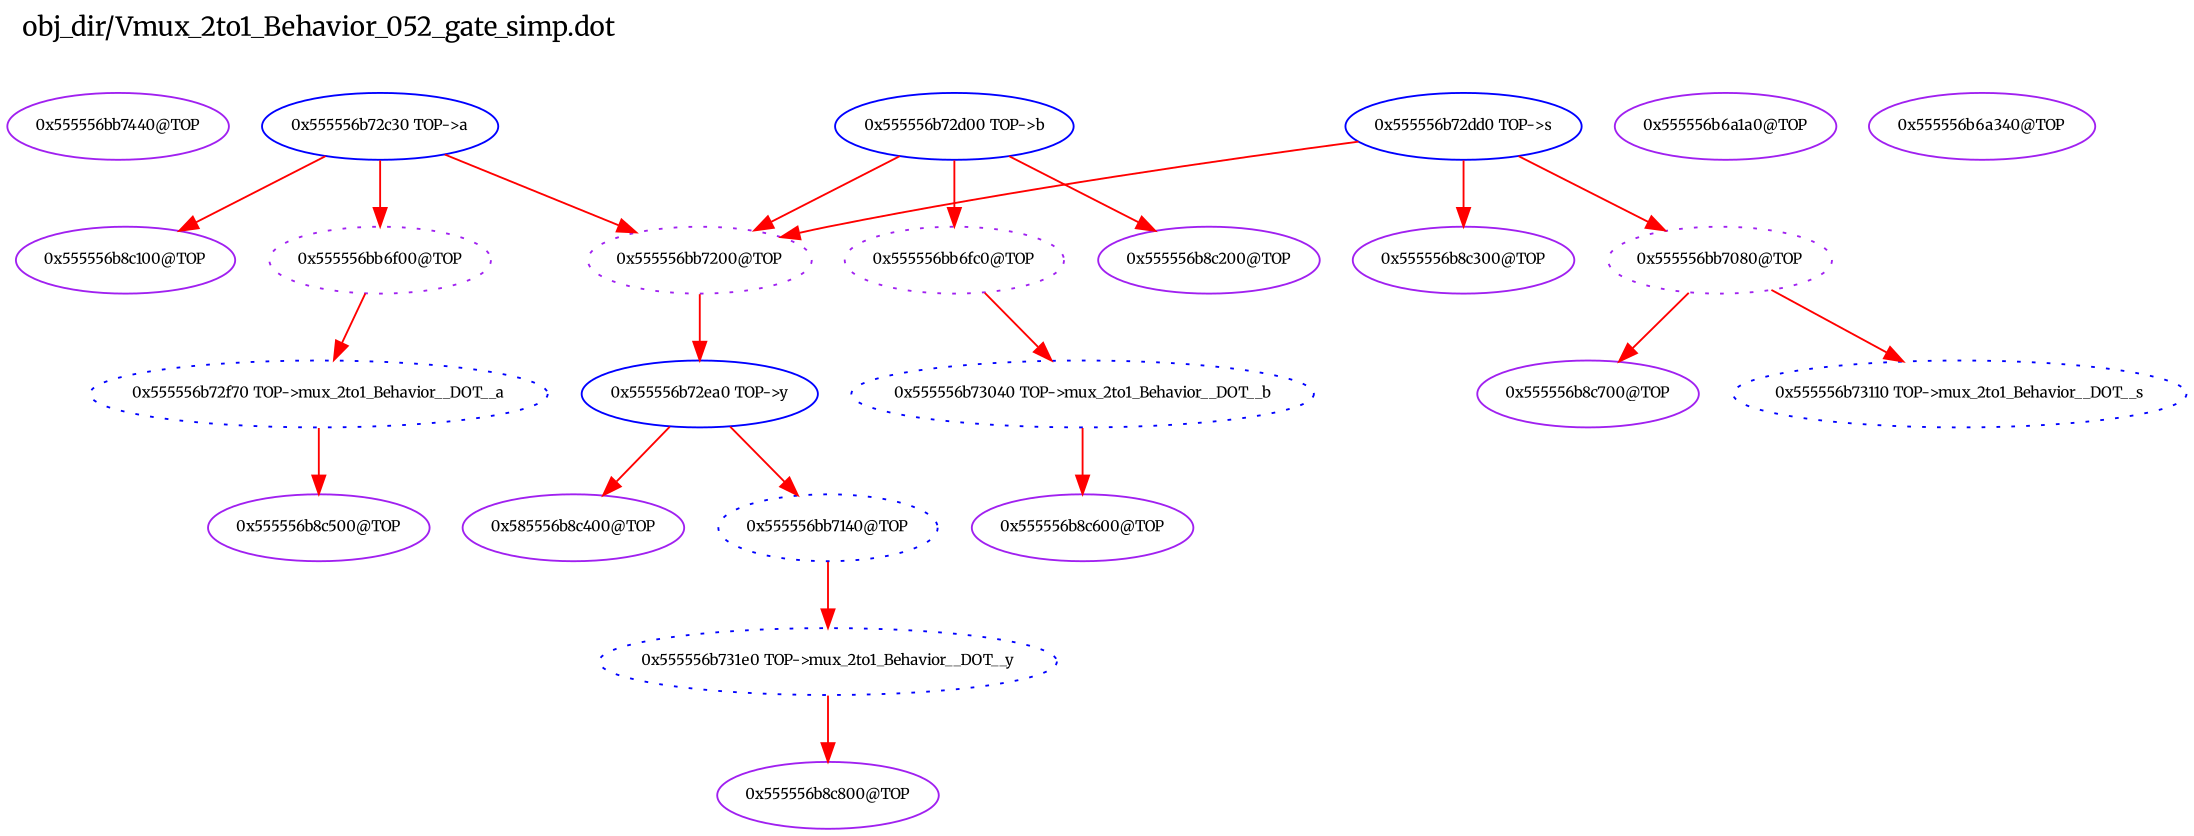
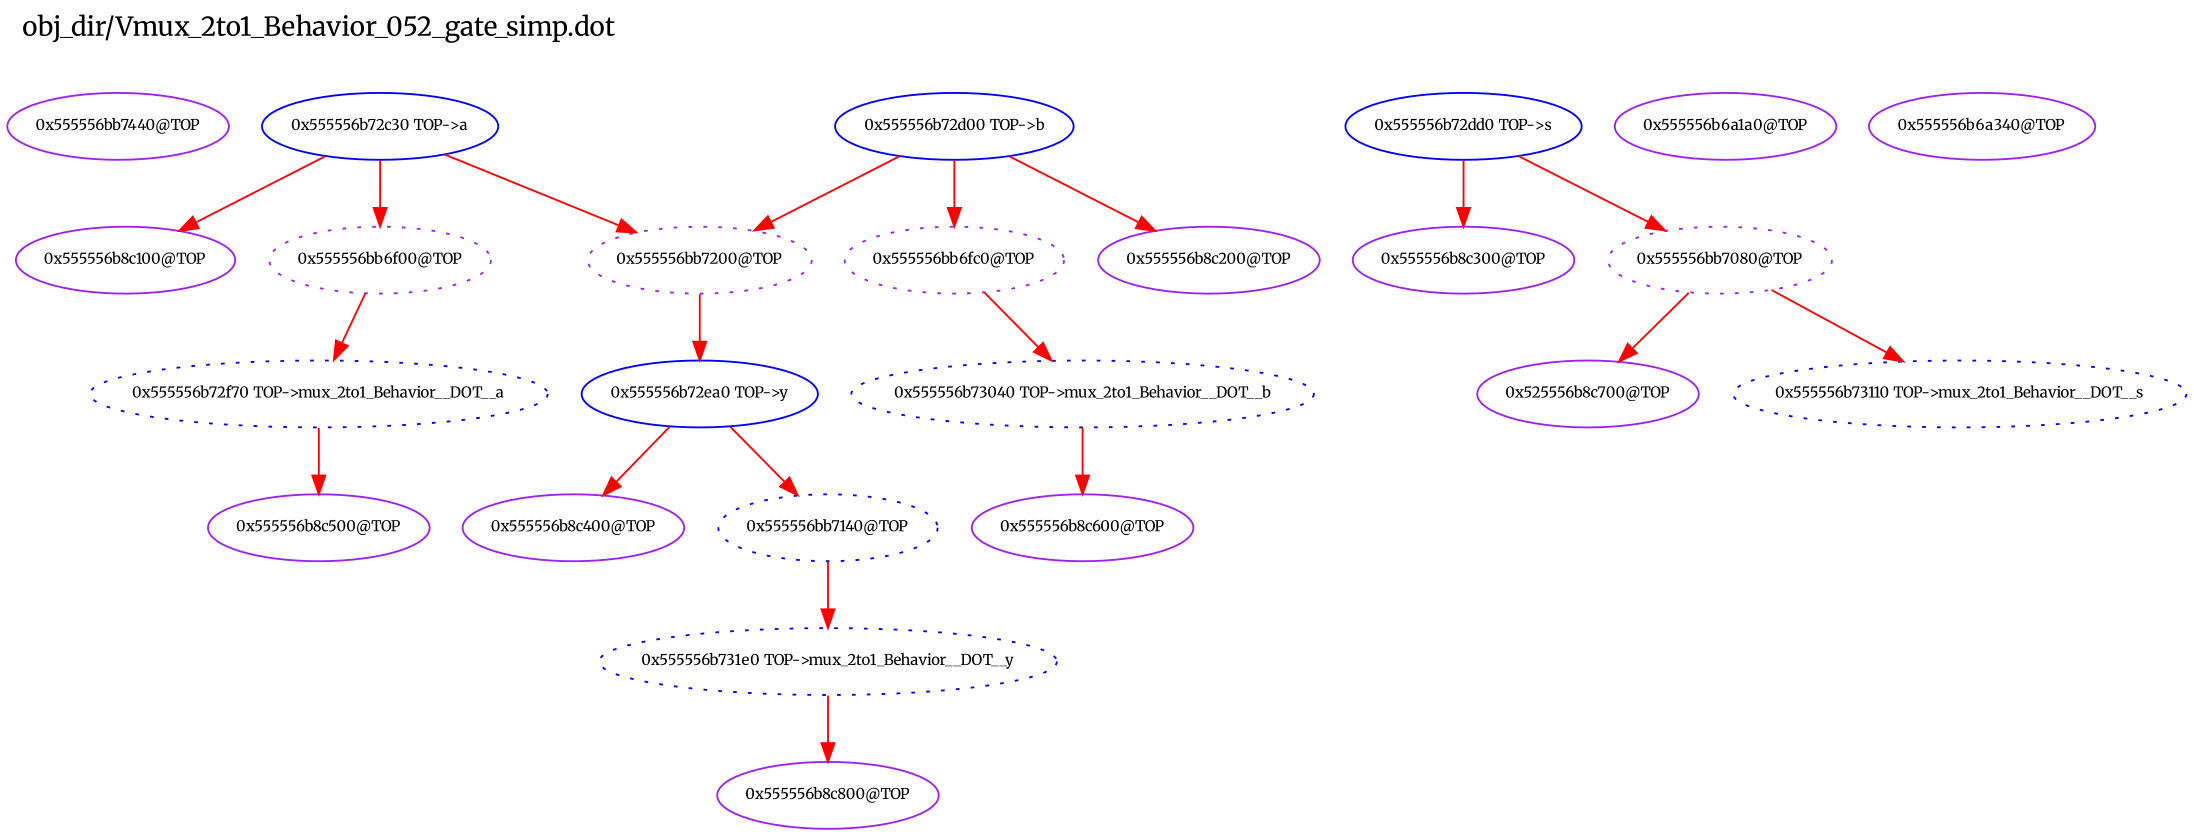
(1092, 180) -> none
(1588, 394) -> (1588, 394)
(573, 528) -> (573, 528)
